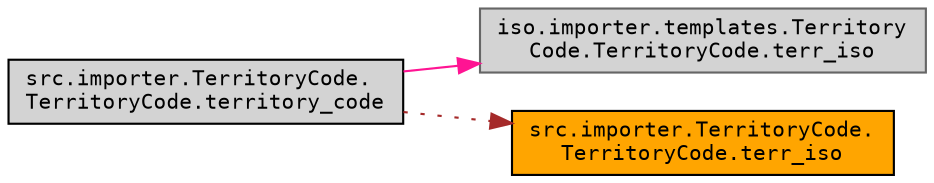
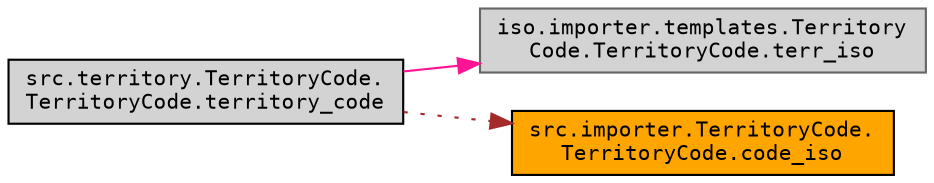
(206, 92) -> (206, 92)
(703, 143) -> (703, 143)
